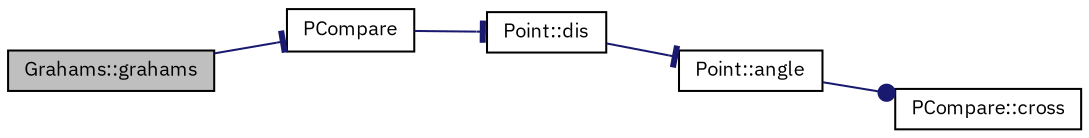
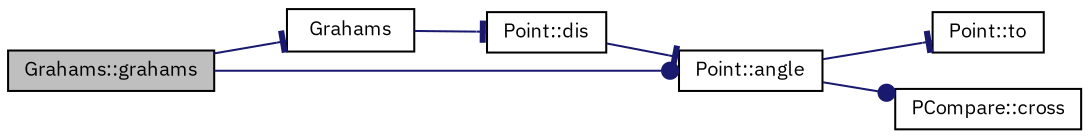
(351, 30) -> (351, 30)
none -> (988, 32)
none -> (438, 71)
